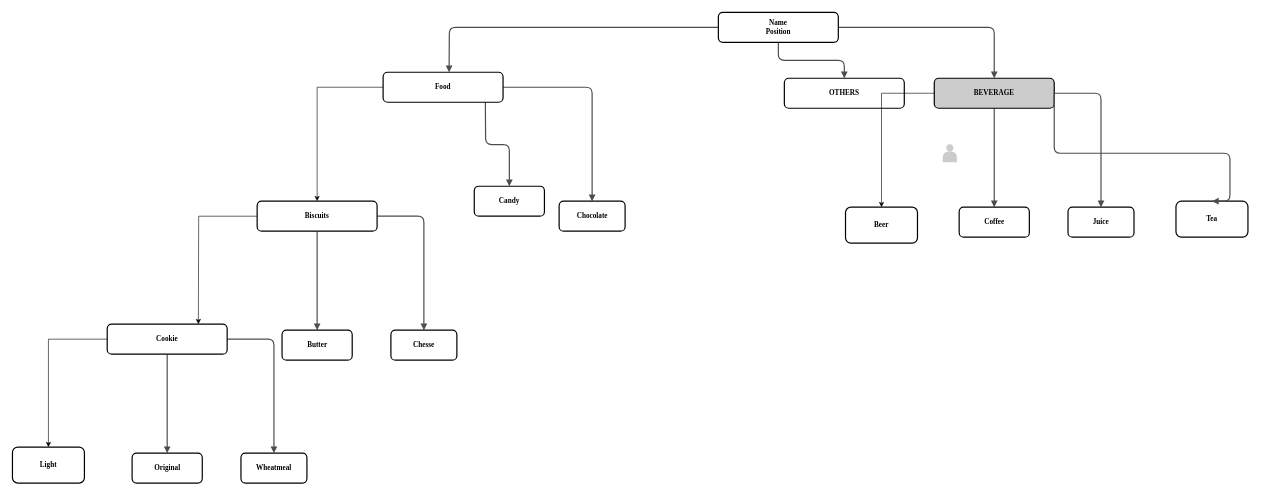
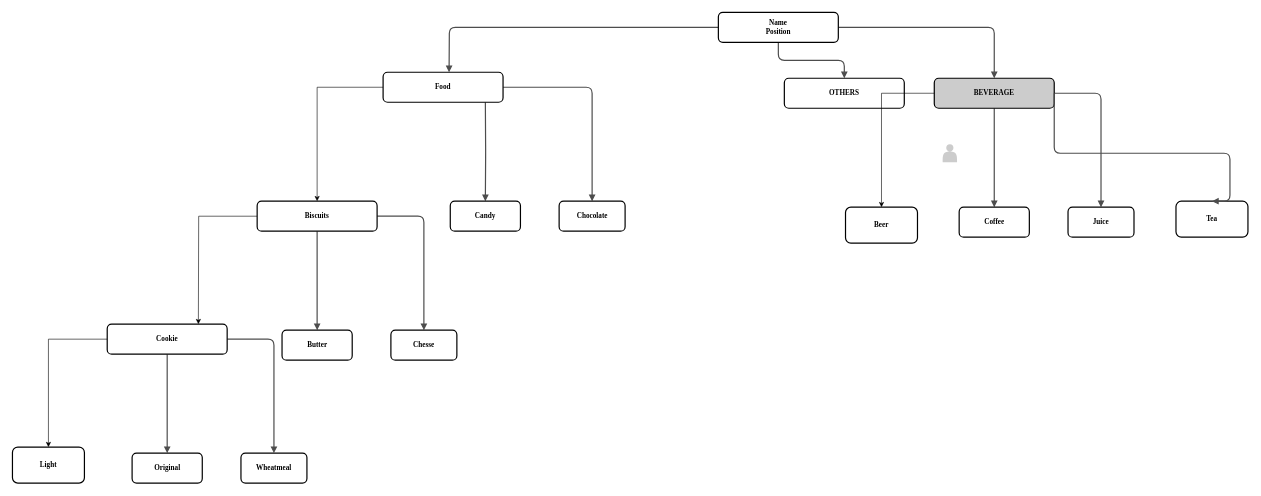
(509, 201) -> (485, 216)
